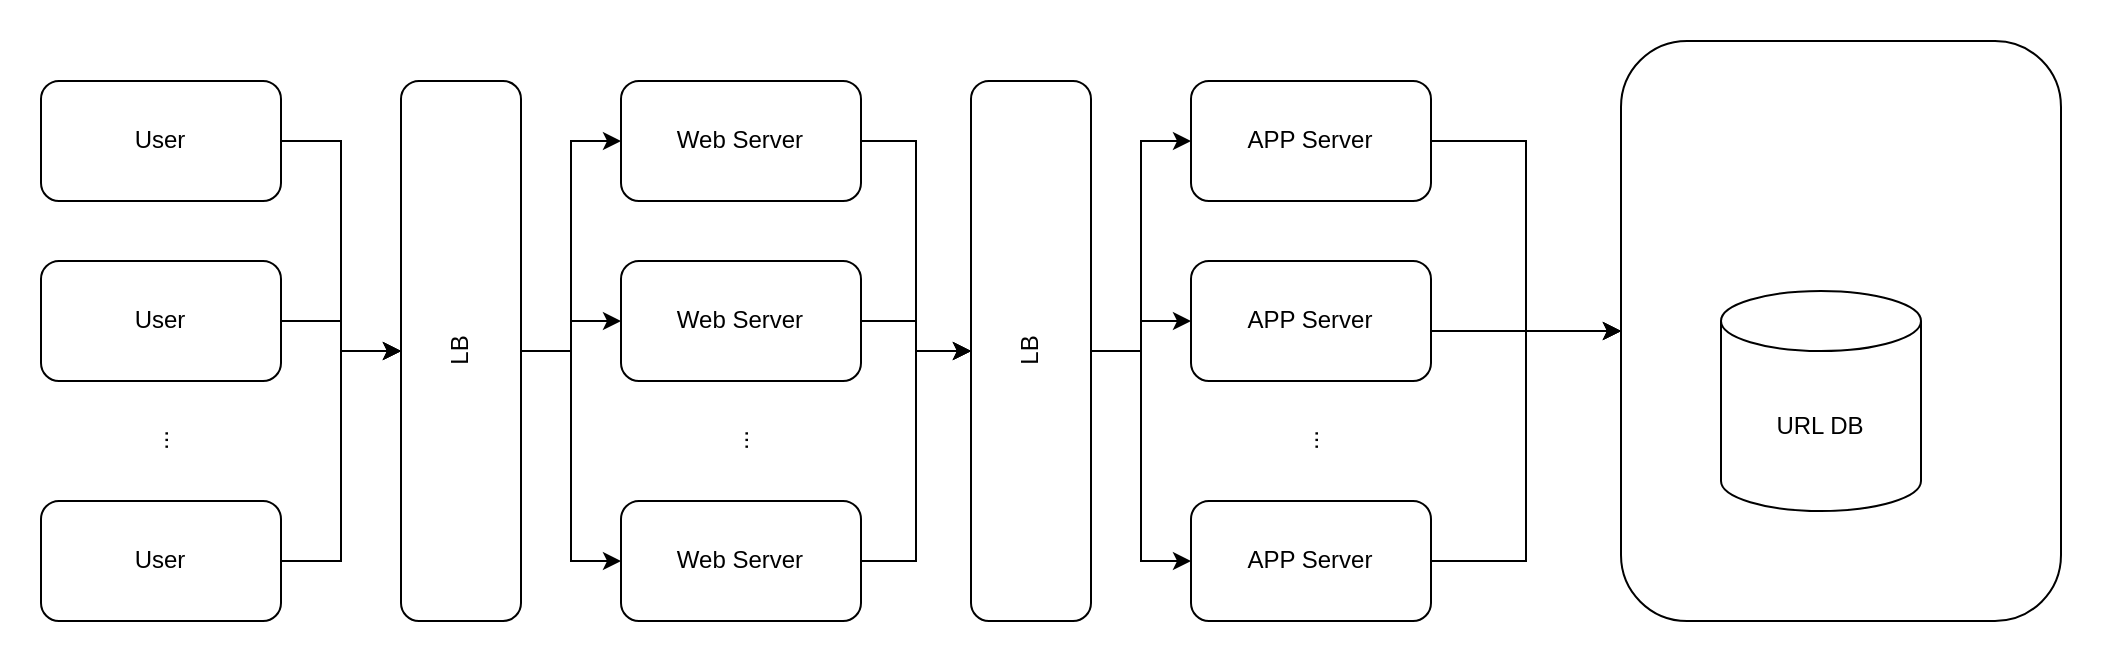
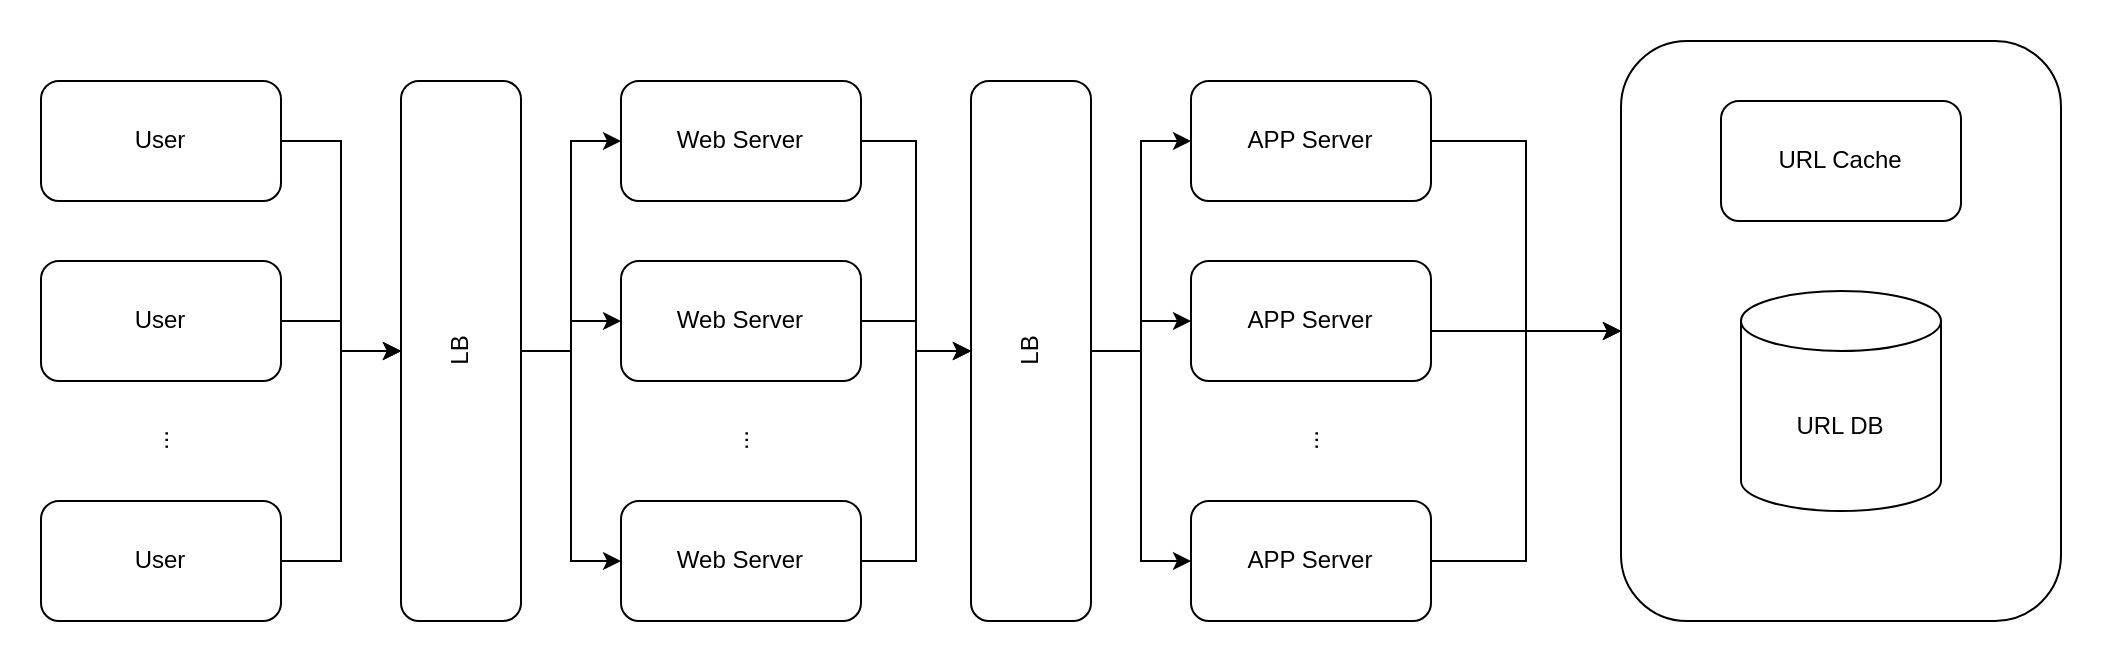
none -> (1841, 161)
(1821, 401) -> (1841, 401)
